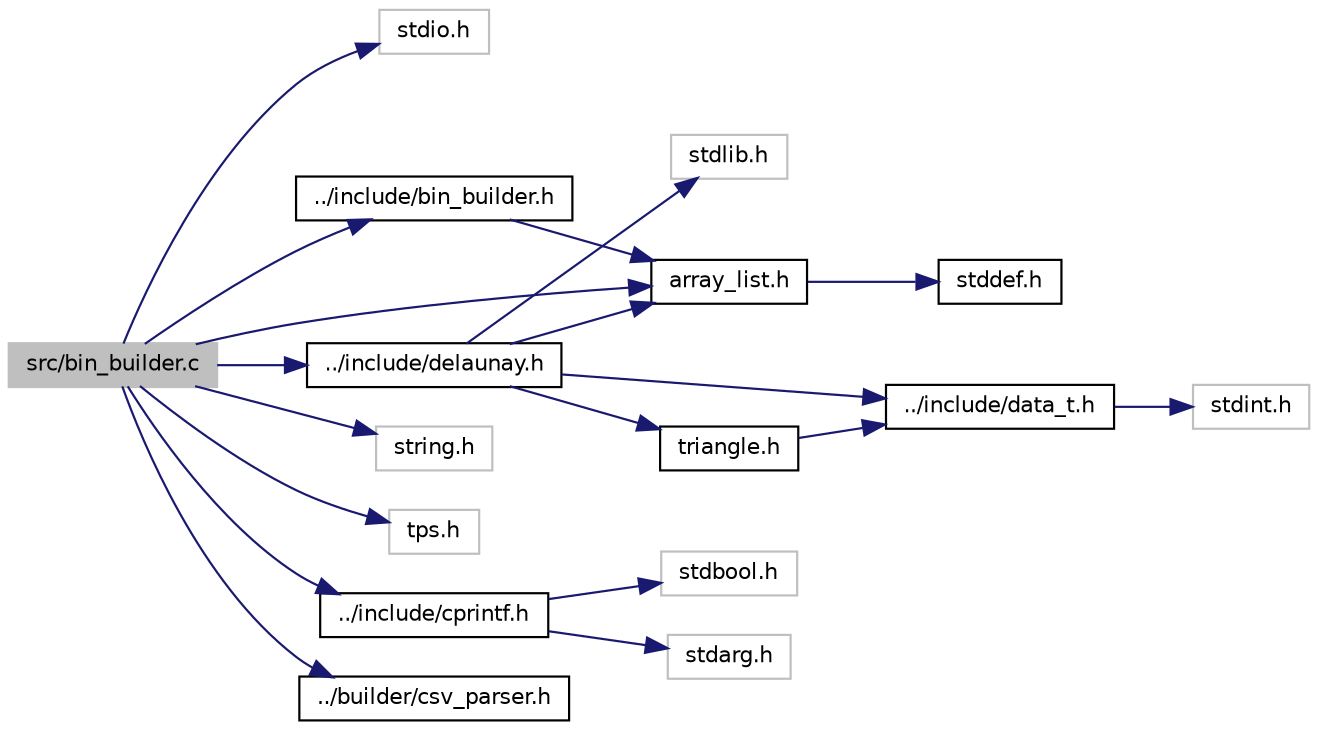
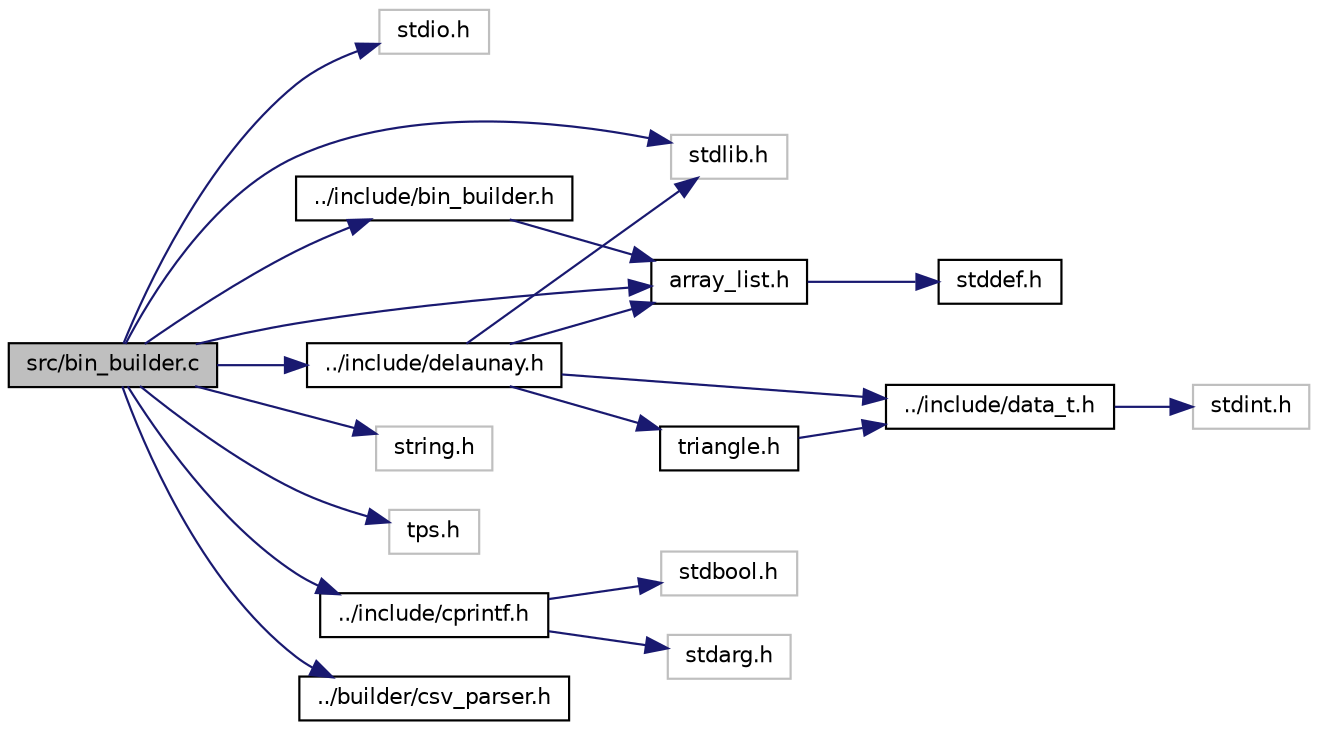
none -> (344, 140)
(113, 365) -> (113, 365)
